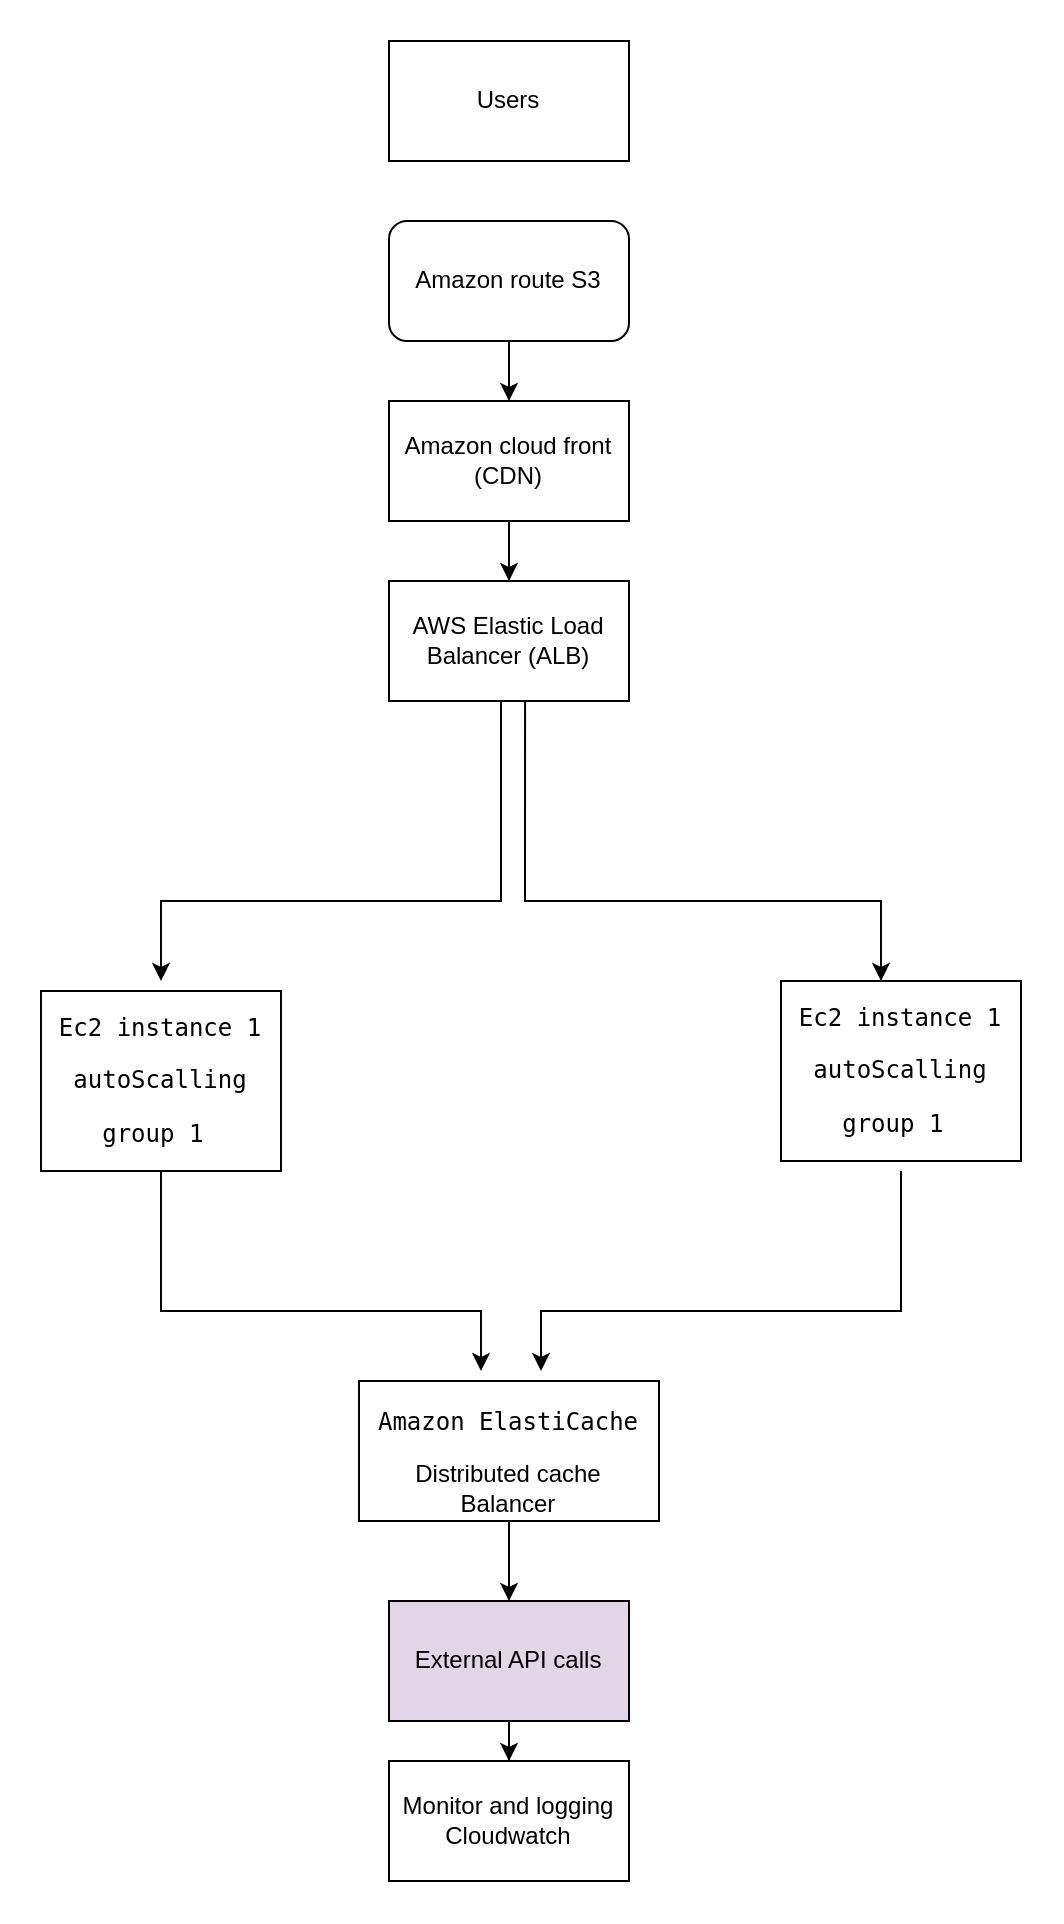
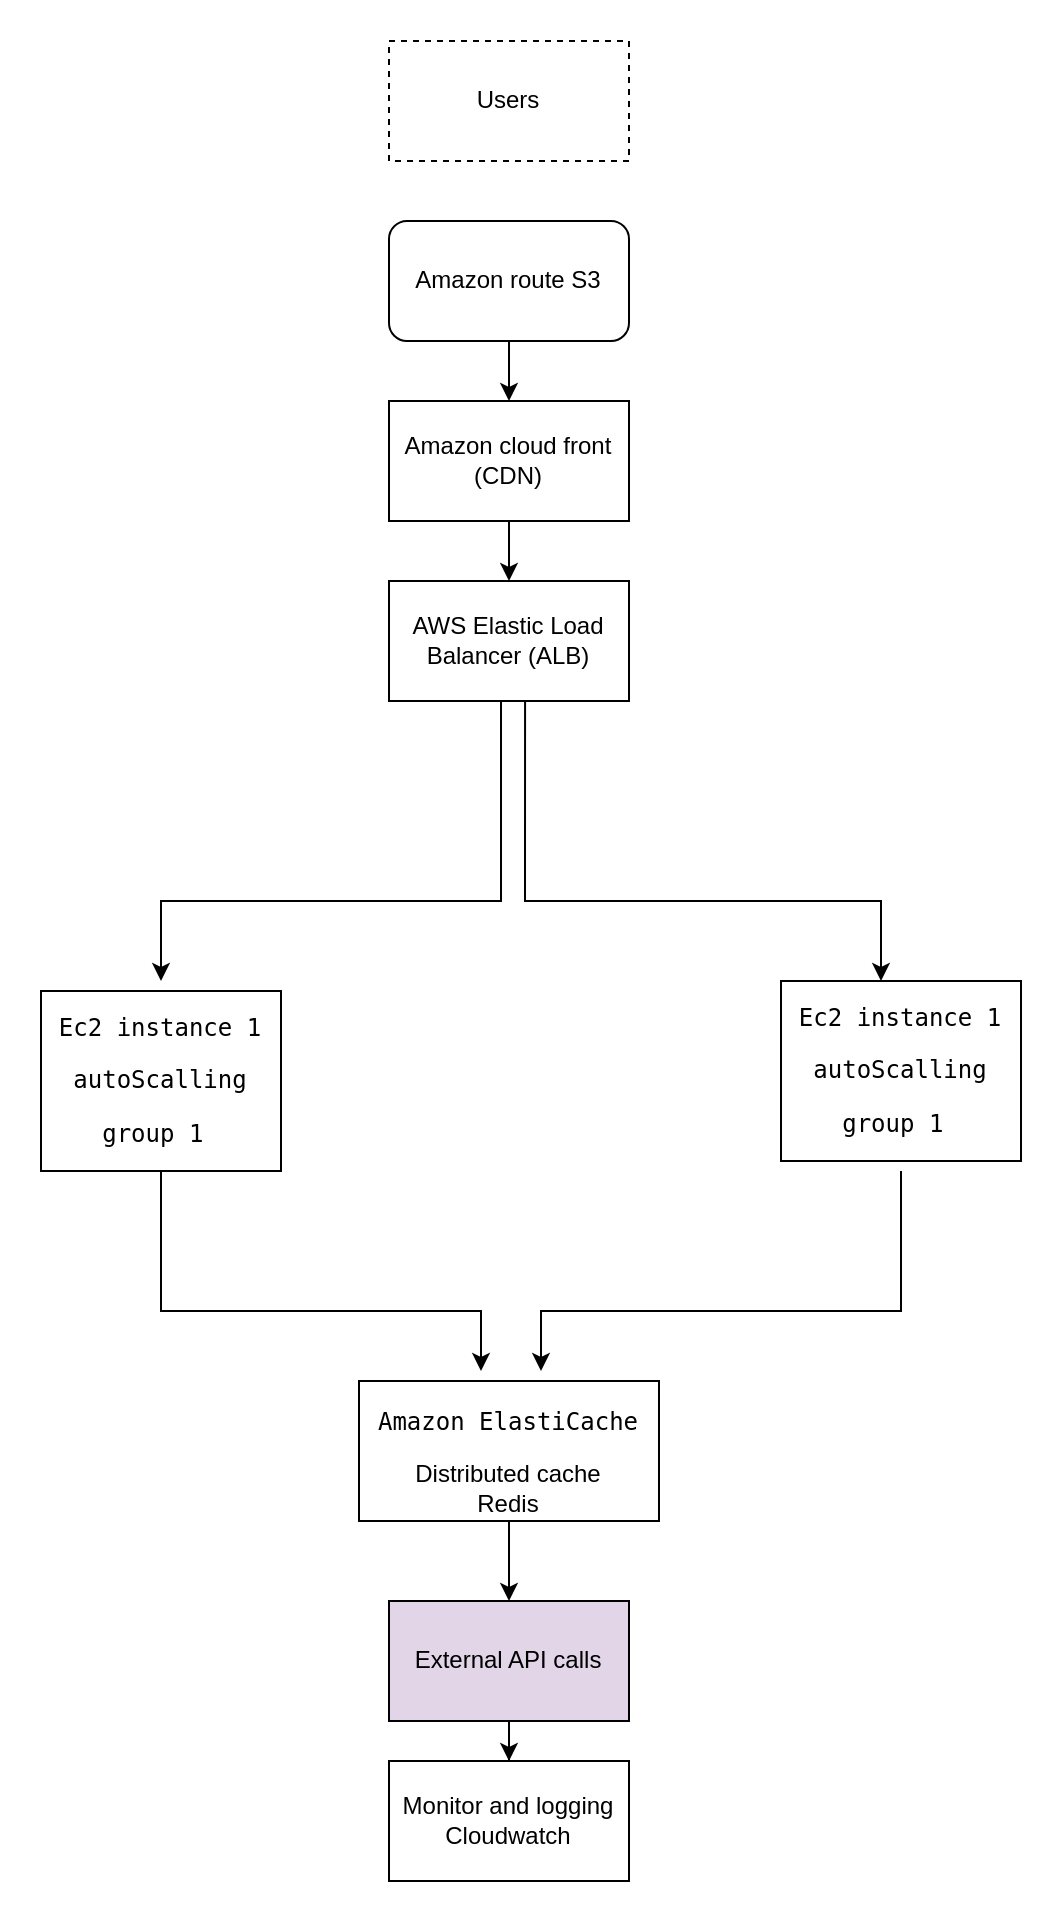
(509, 101) -> (509, 101)
(509, 1451) -> (509, 1451)
